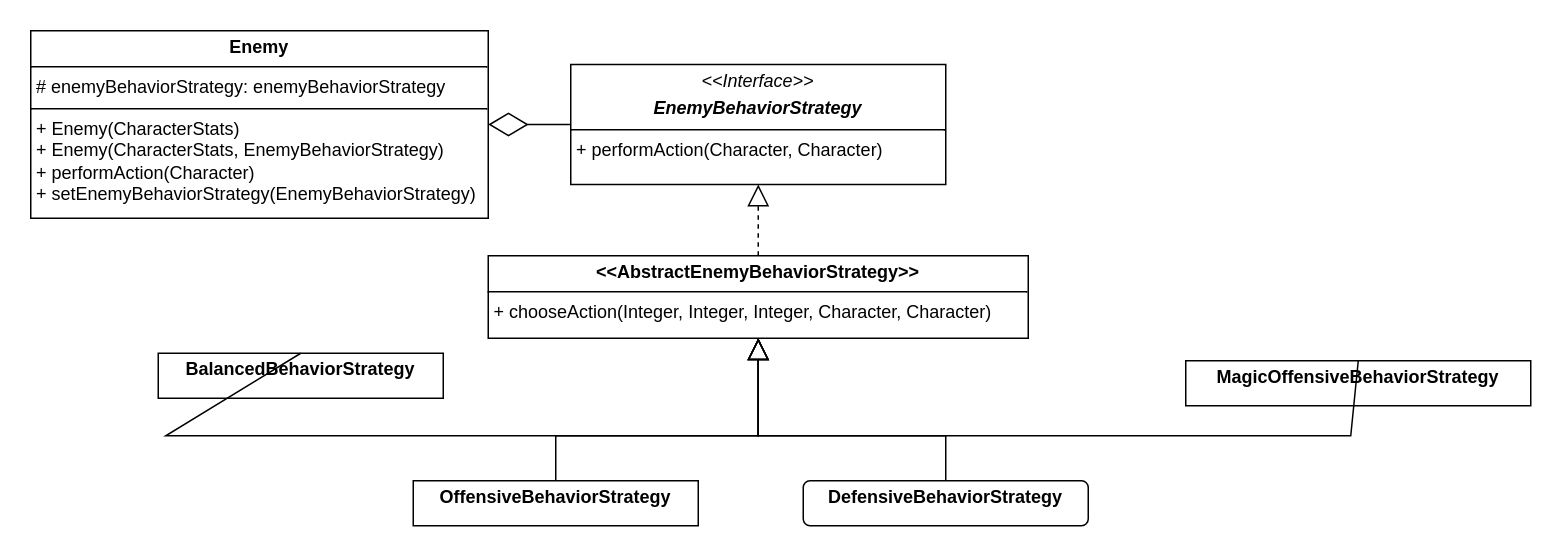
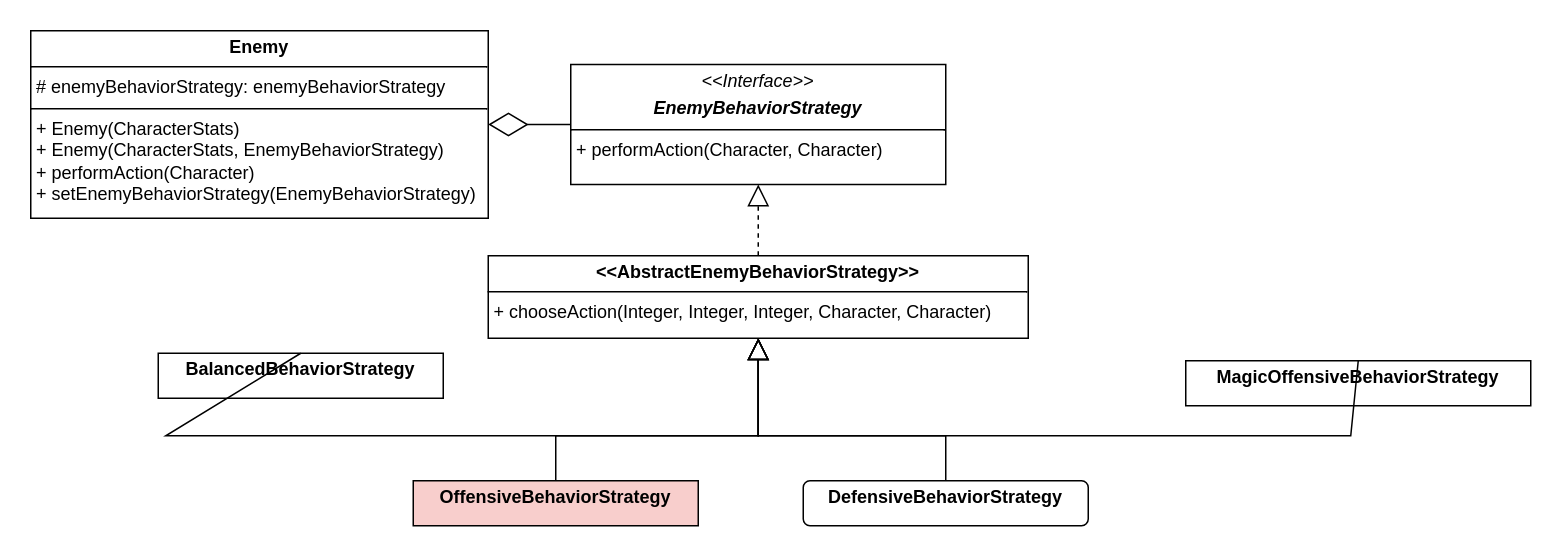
(556, 503) -> (556, 503)
